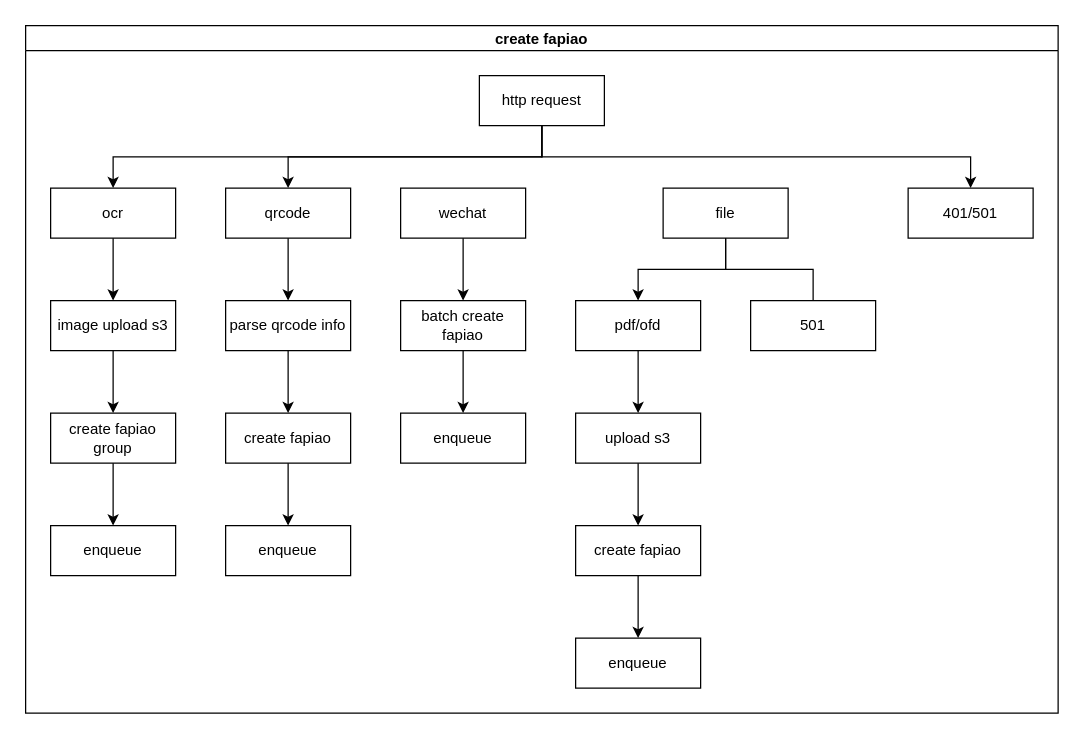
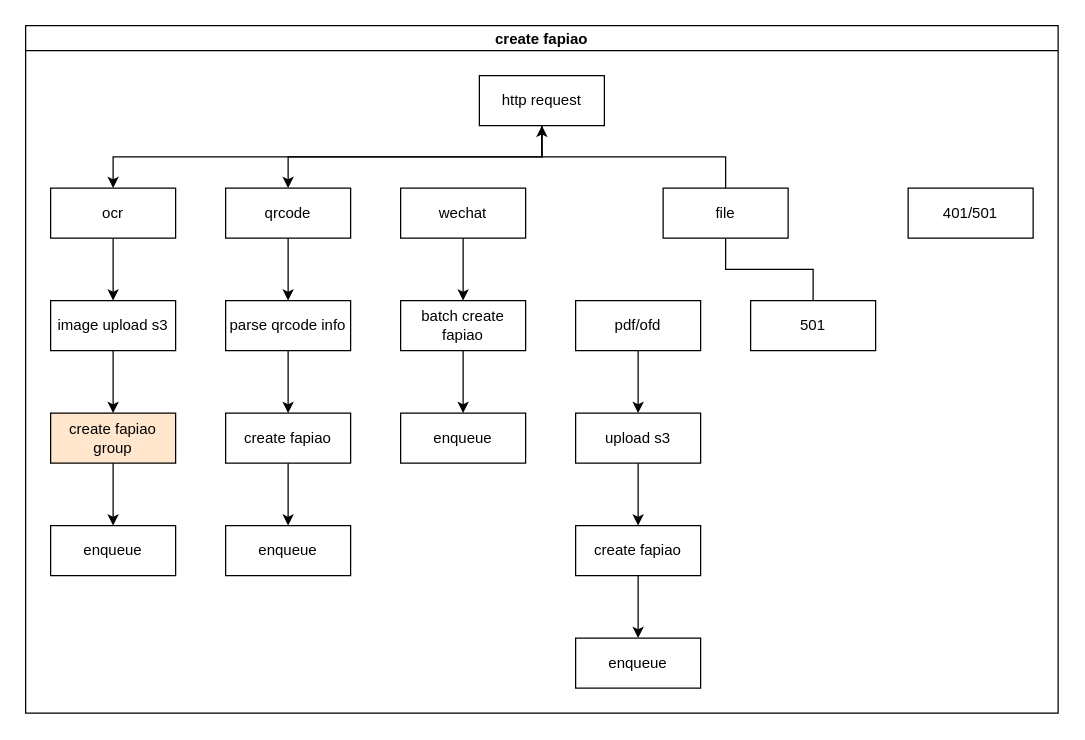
(860, 157) -> none
(669, 269) -> (726, 174)
(113, 438) -> (113, 438)
